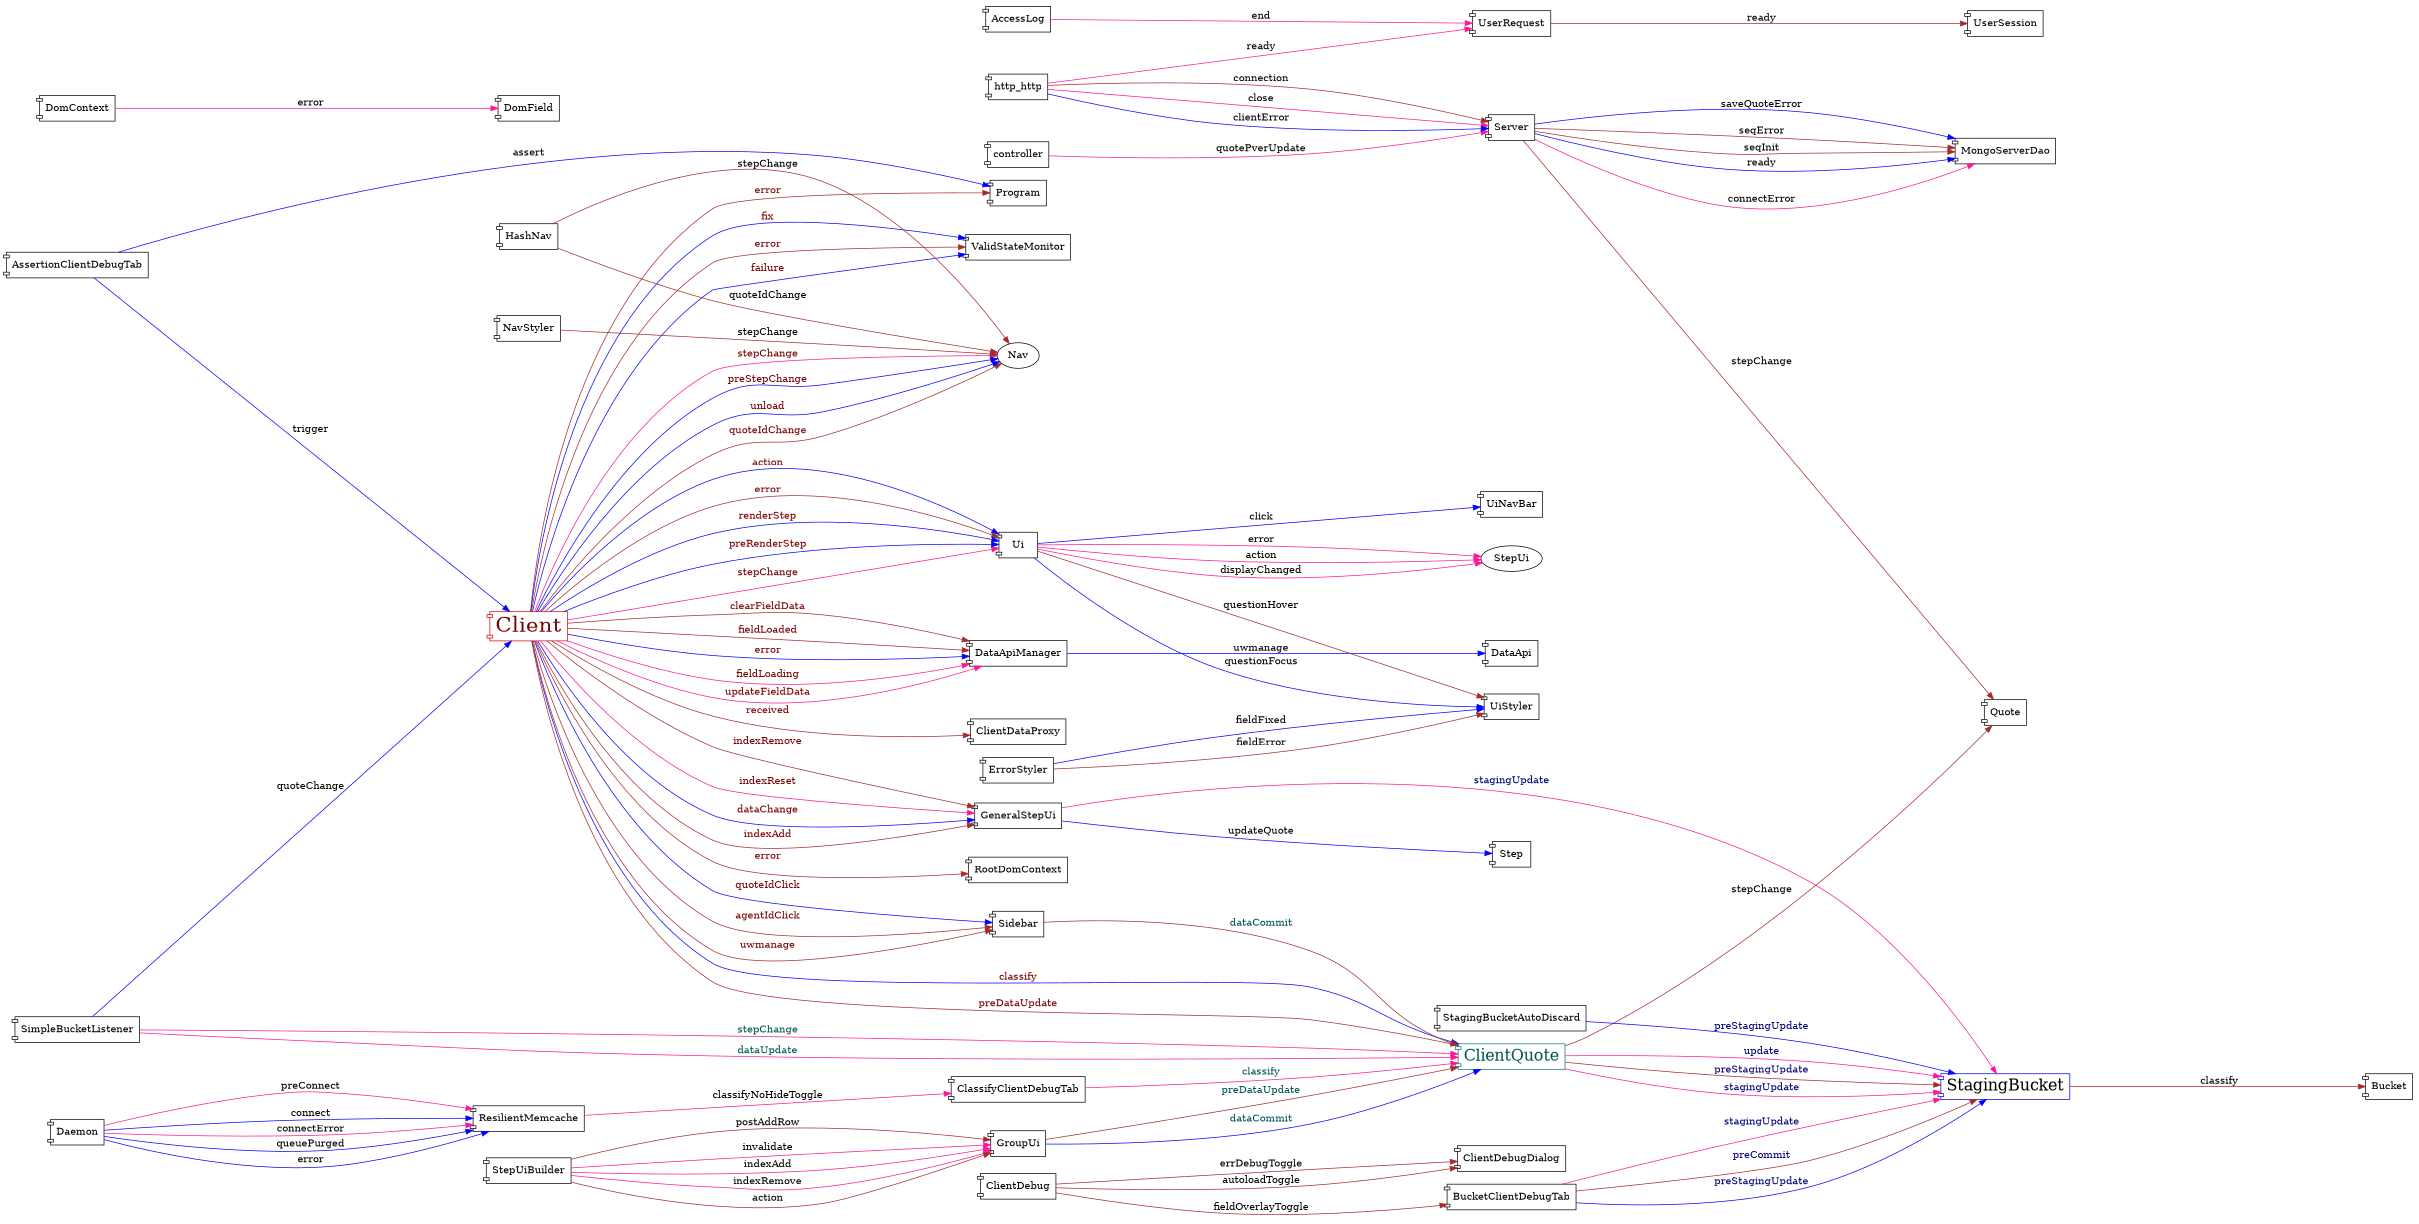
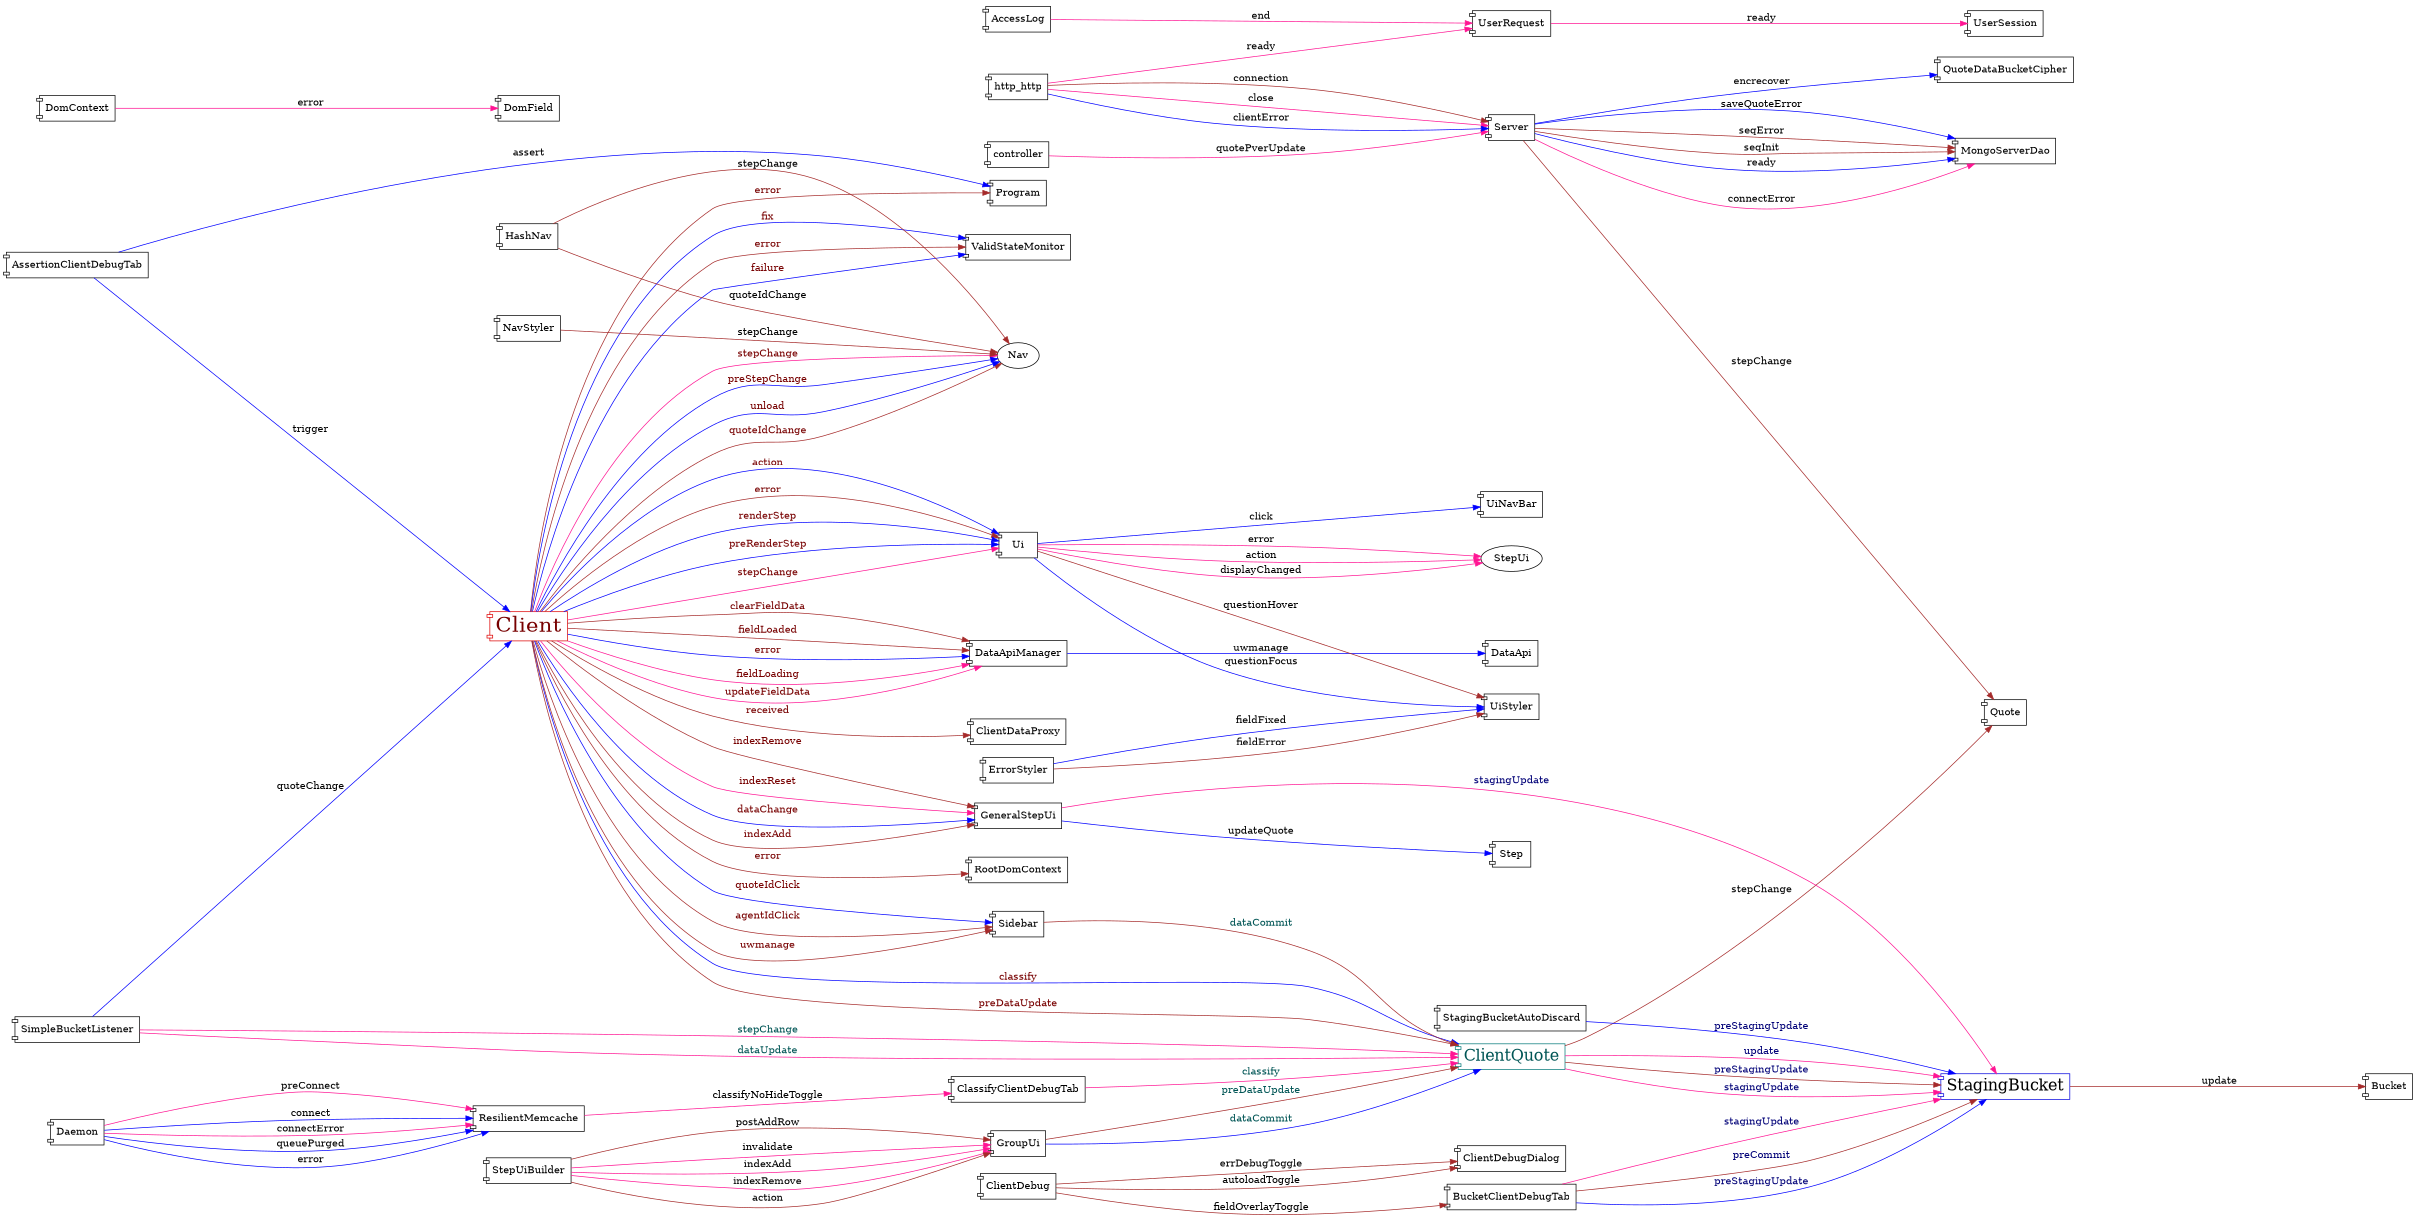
(1756, 24) -> (1756, 24)
none -> (2005, 70)
(2219, 1081) -> (2219, 1081)
